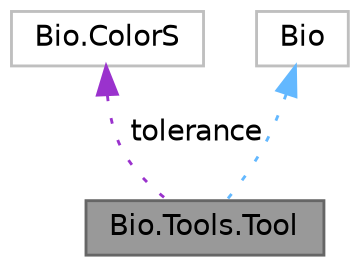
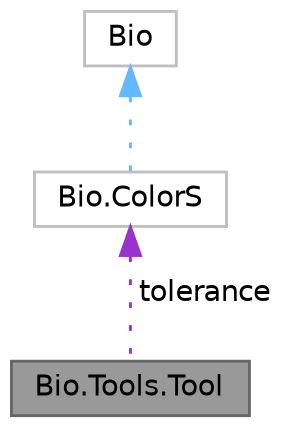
(262, 150) -> (130, 134)
